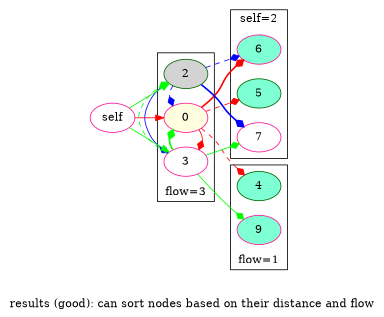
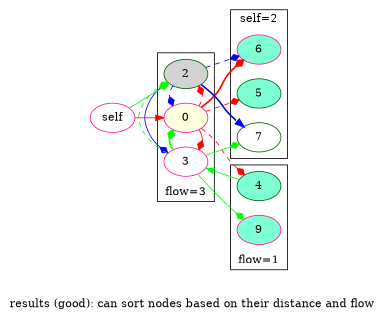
none -> (202, 101)
(219, 102) -> (219, 102)
(138, 133) -> (225, 175)
(259, 137) -> (259, 137)
